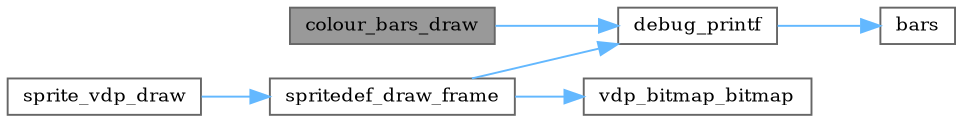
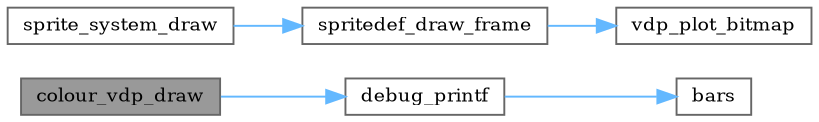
(392, 26) -> (121, 97)
(535, 64) -> none
(104, 97) -> (121, 26)
(698, 97) -> (714, 26)
